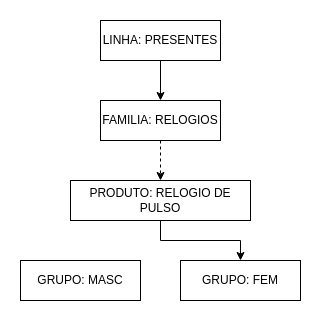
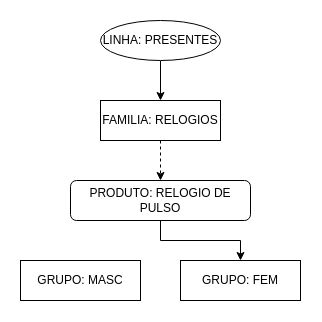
(161, 41) -> (161, 41)
(161, 201) -> (161, 201)
